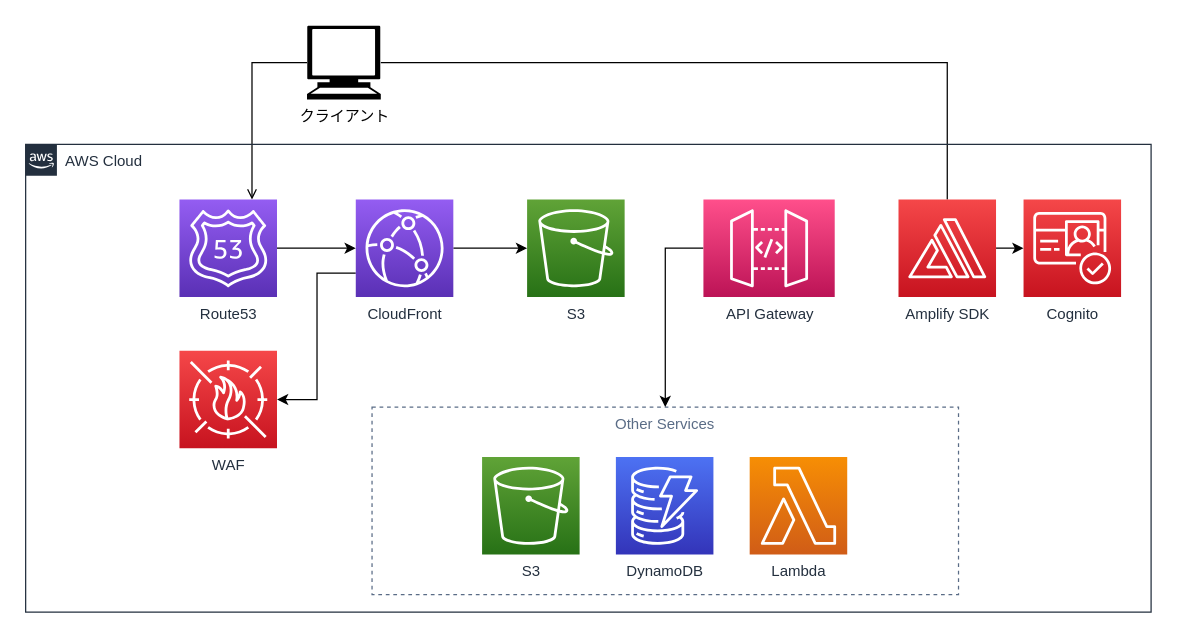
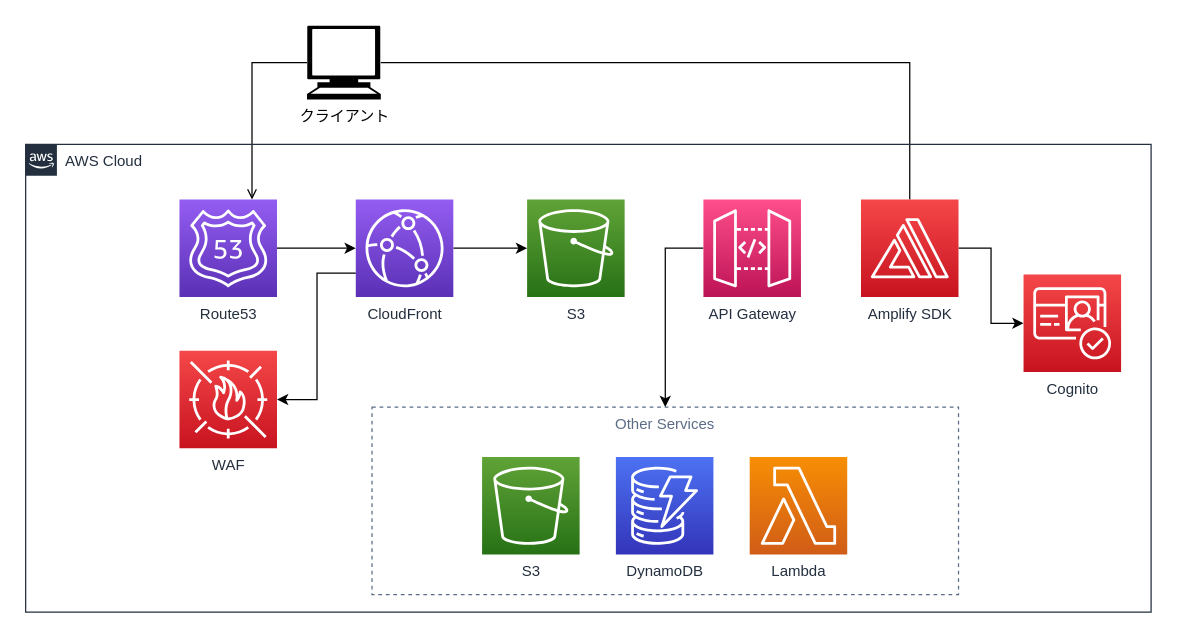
(769, 248) -> (752, 248)
(947, 248) -> (909, 248)
(1072, 248) -> (1072, 323)
